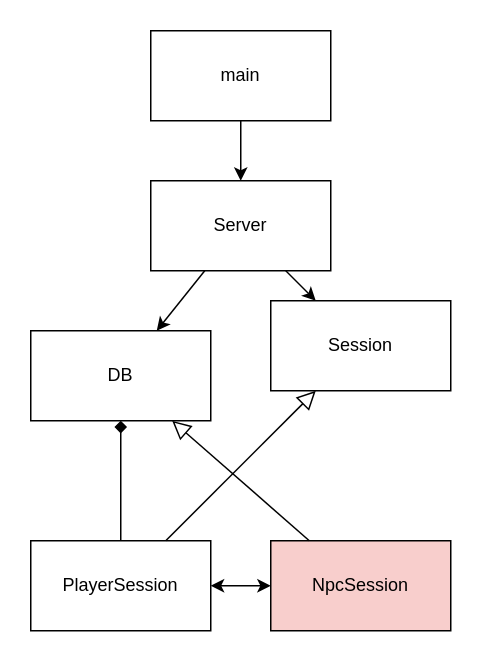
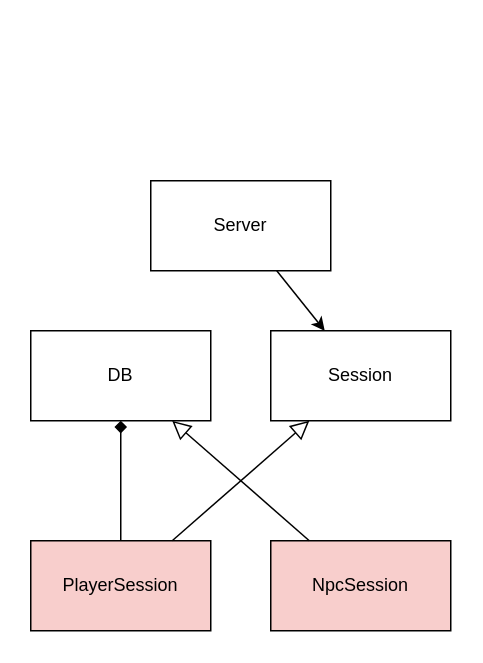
(241, 76) -> none
(241, 146) -> none
(184, 297) -> none
(361, 346) -> (361, 376)
(121, 586) -> (121, 586)
(241, 586) -> none
